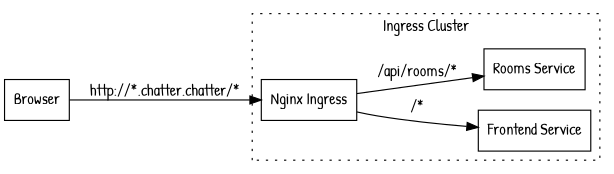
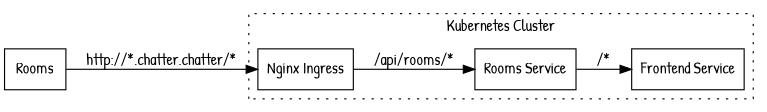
(426, 27) -> (501, 27)
(37, 100) -> (35, 69)
(412, 121) -> (598, 69)
